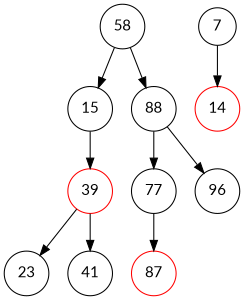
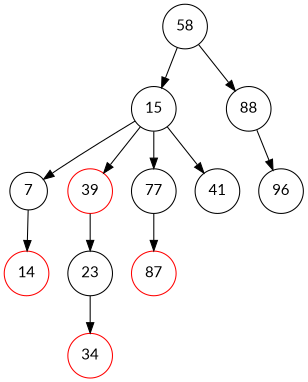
(154, 145) -> (154, 145)
none -> (94, 147)
(90, 227) -> (182, 146)
none -> (90, 356)
